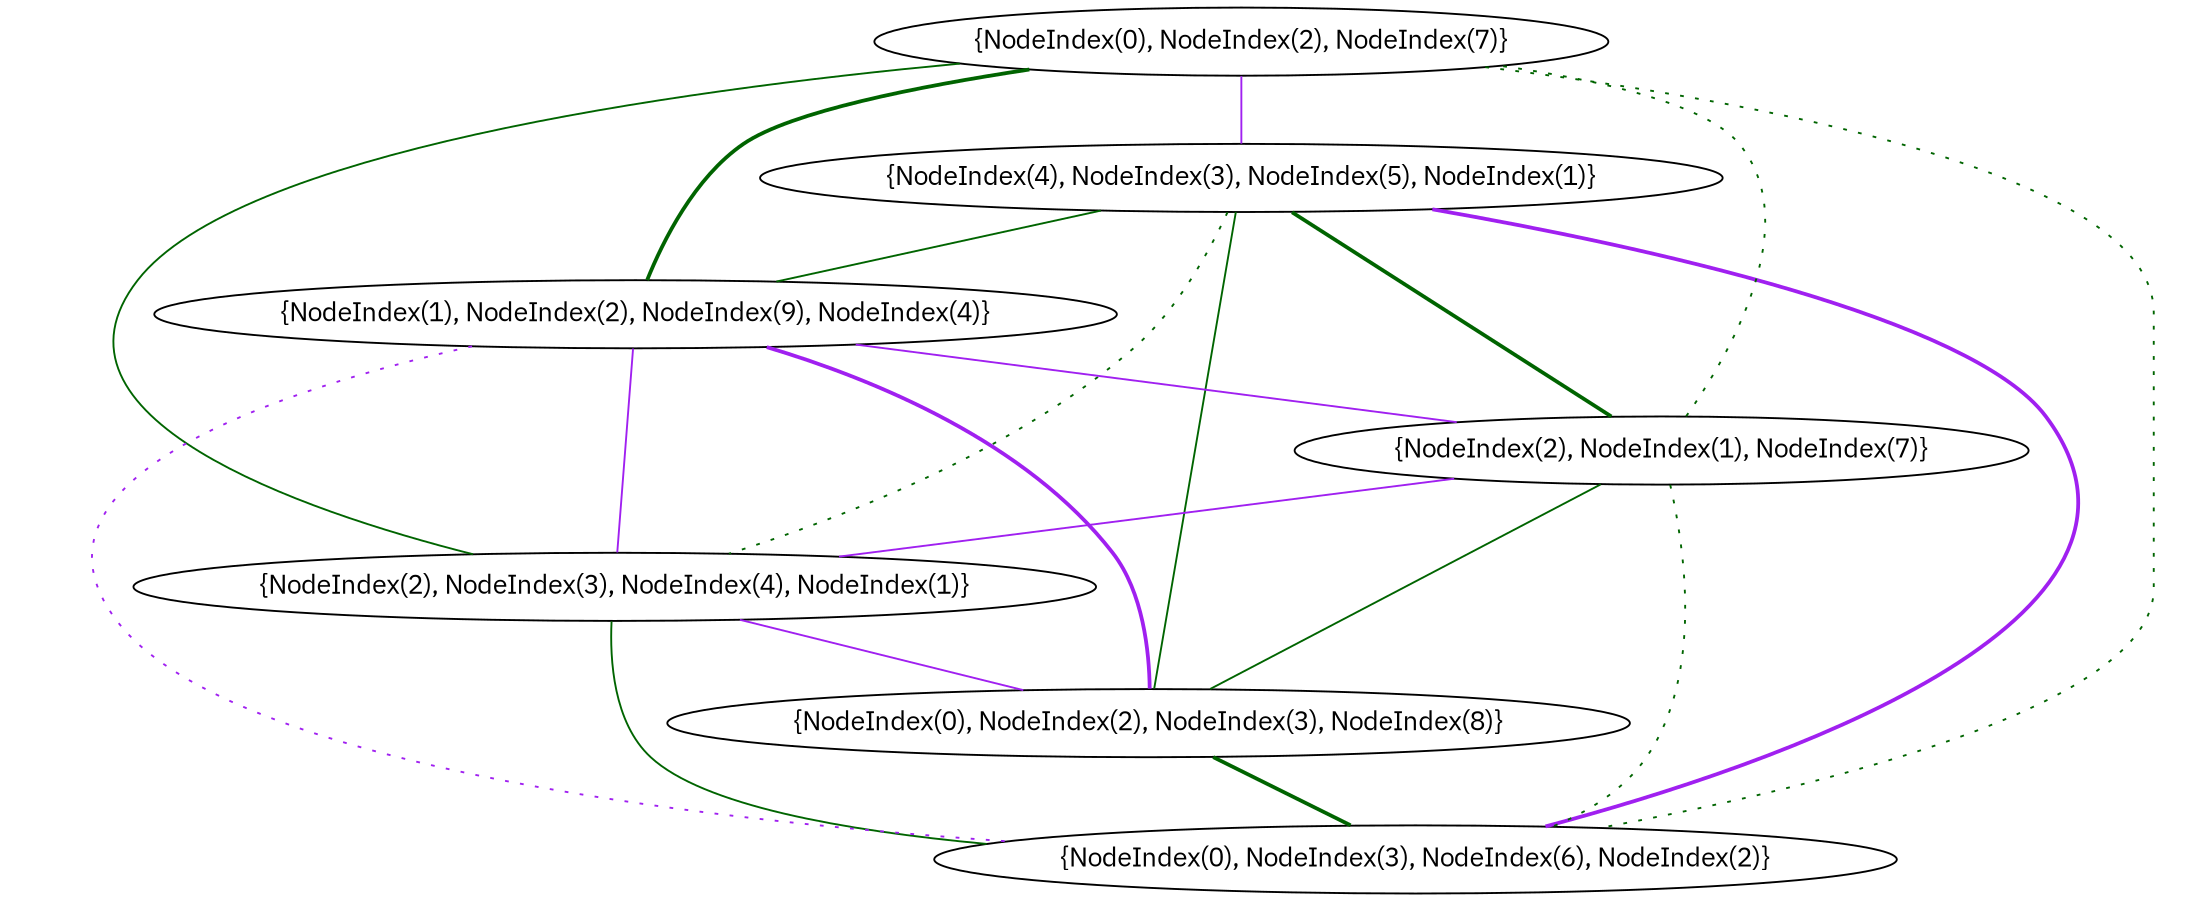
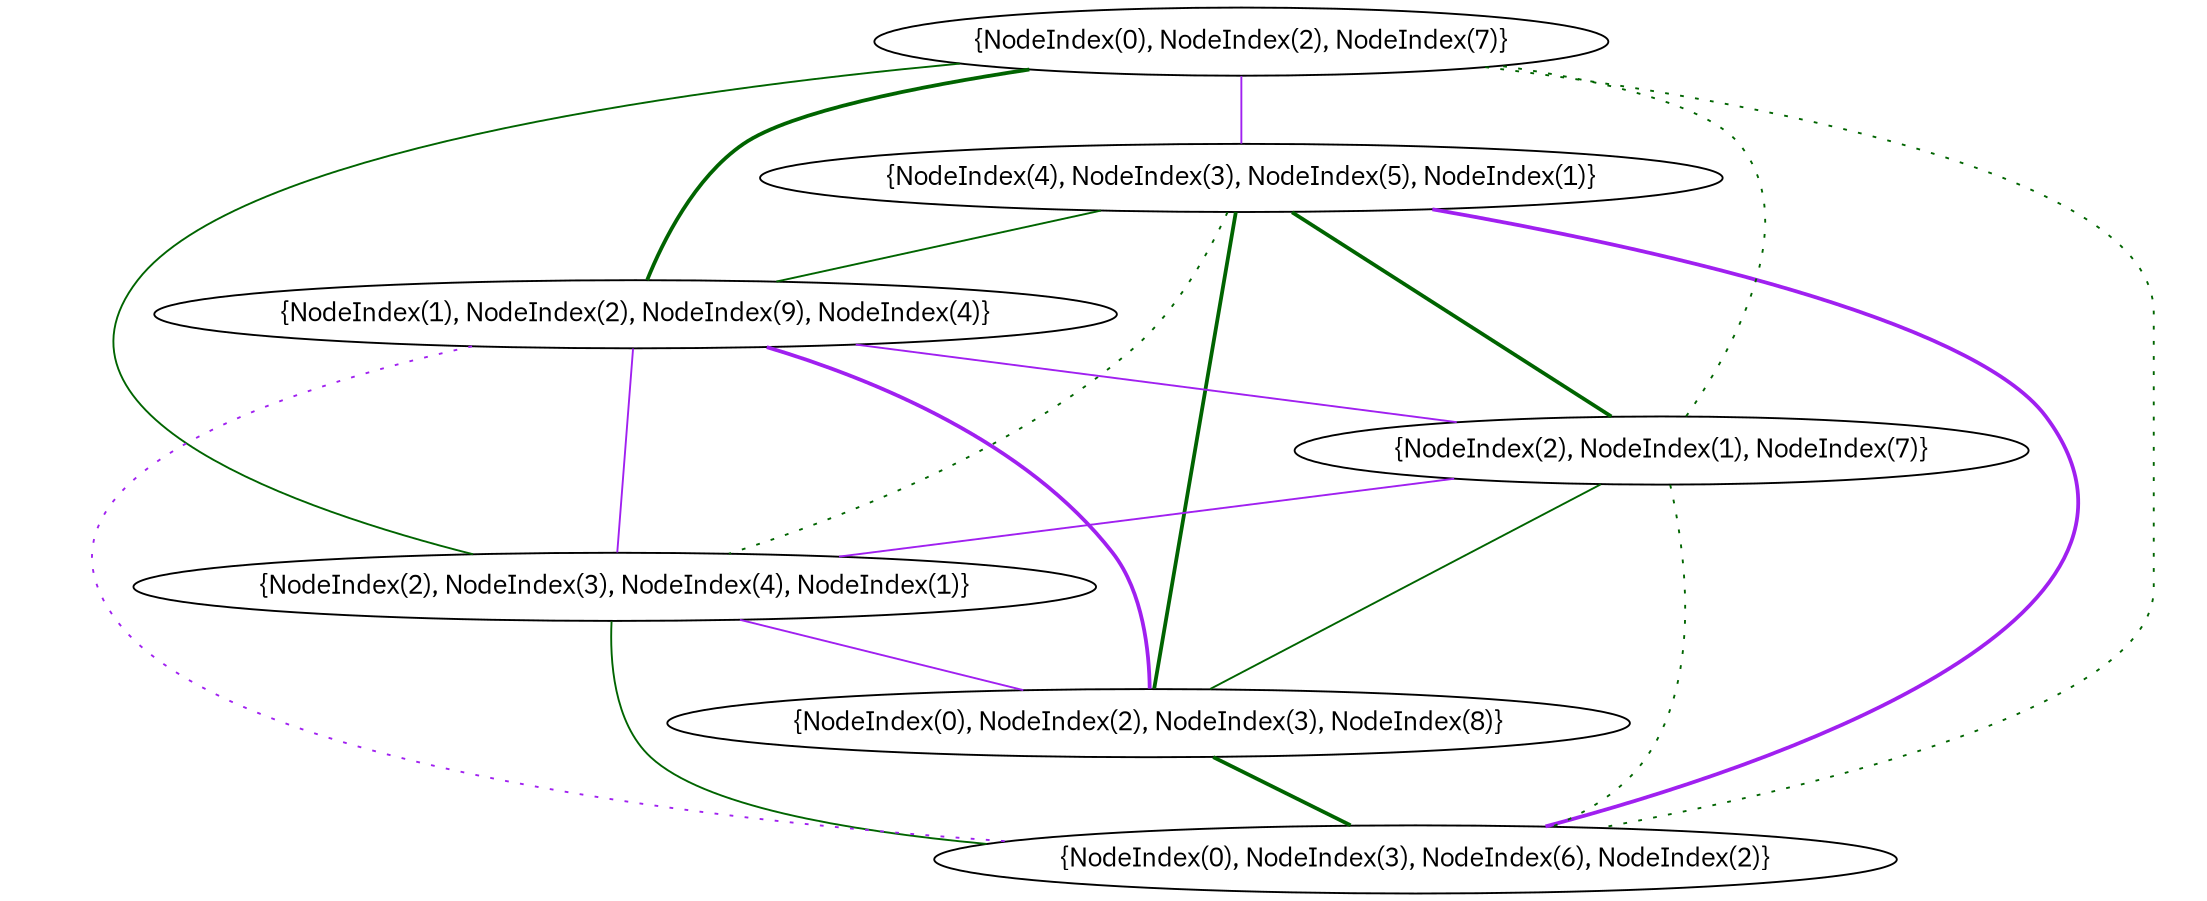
(1195, 450) -> (1195, 450)
